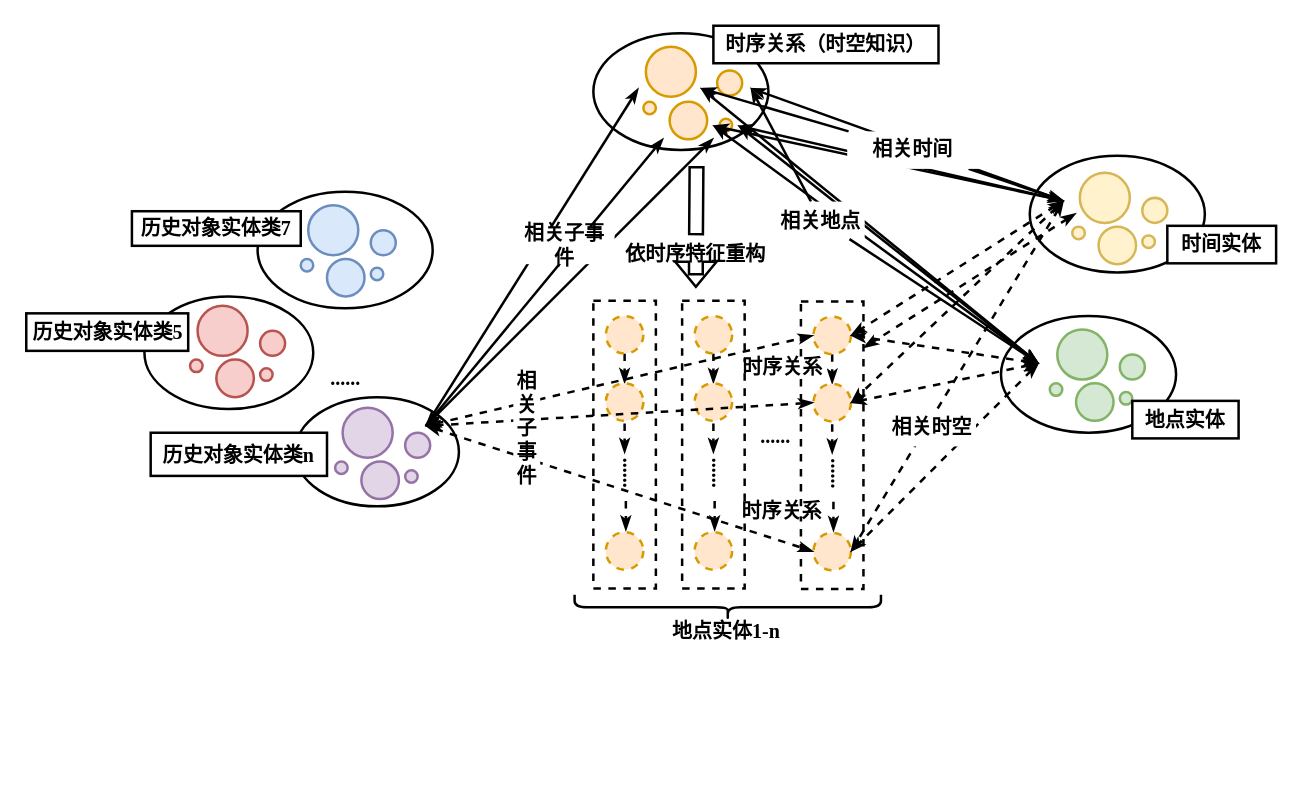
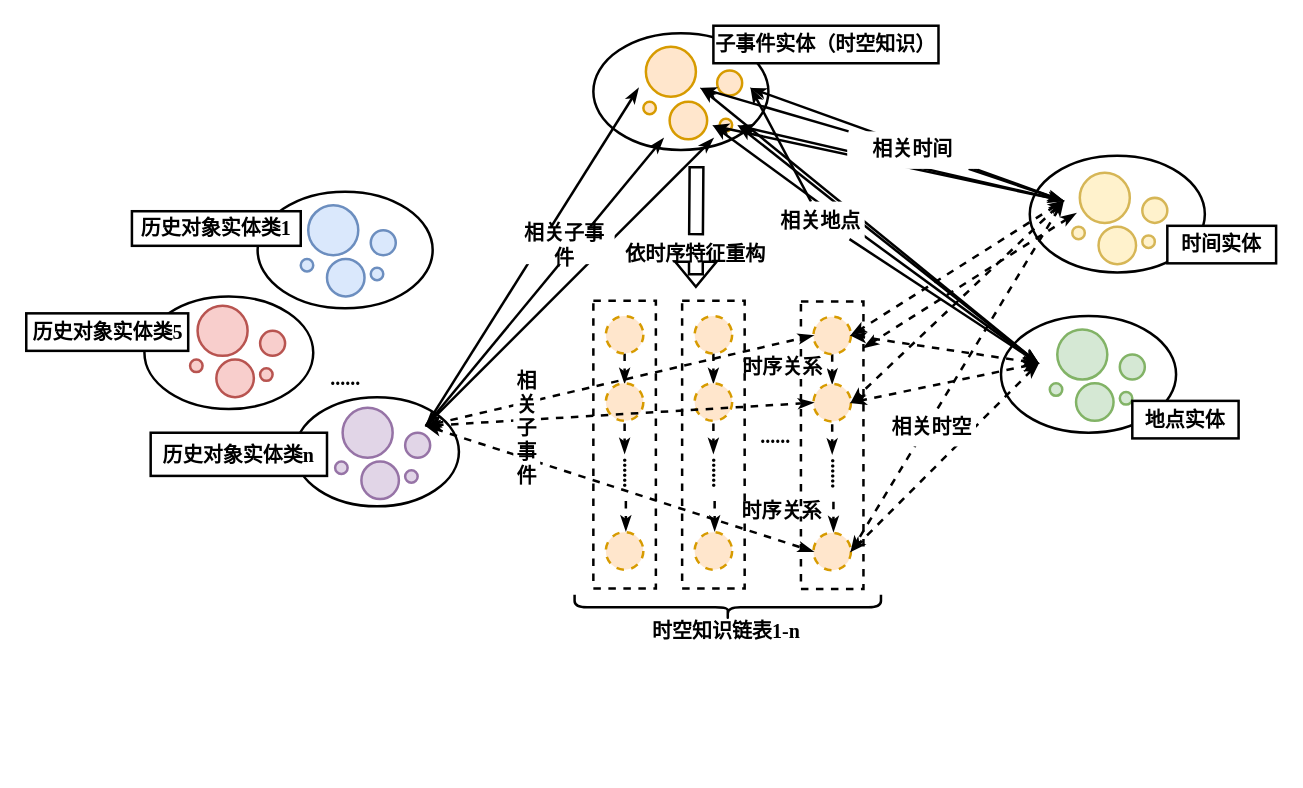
(826, 44) -> (826, 44)
(216, 228) -> (216, 228)
(726, 631) -> (726, 631)
